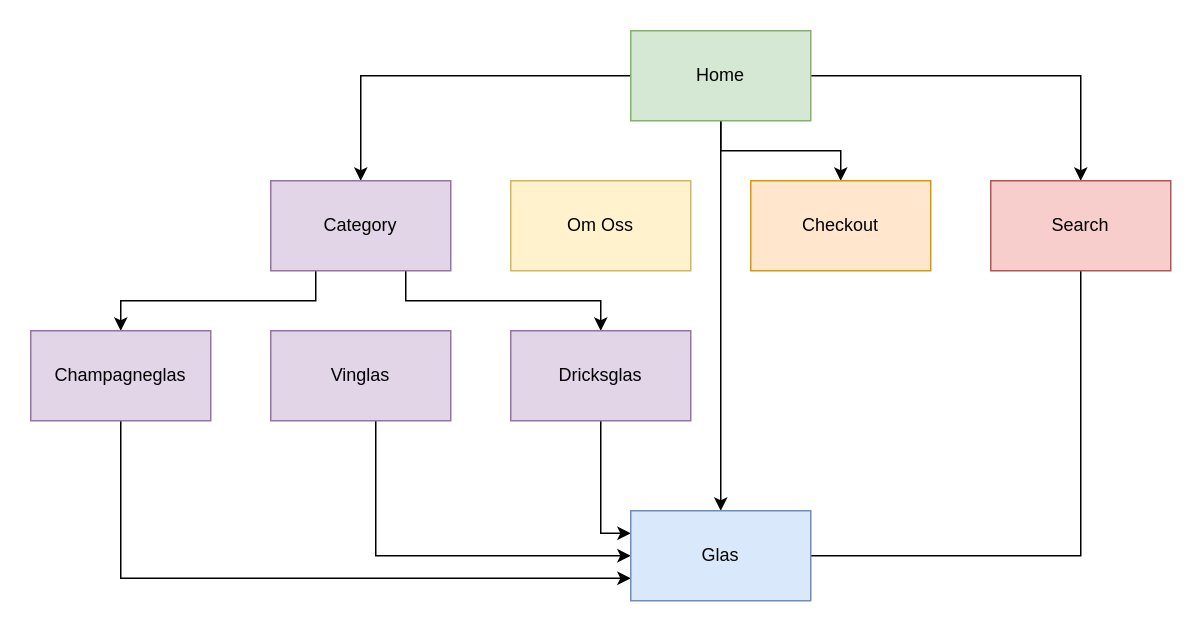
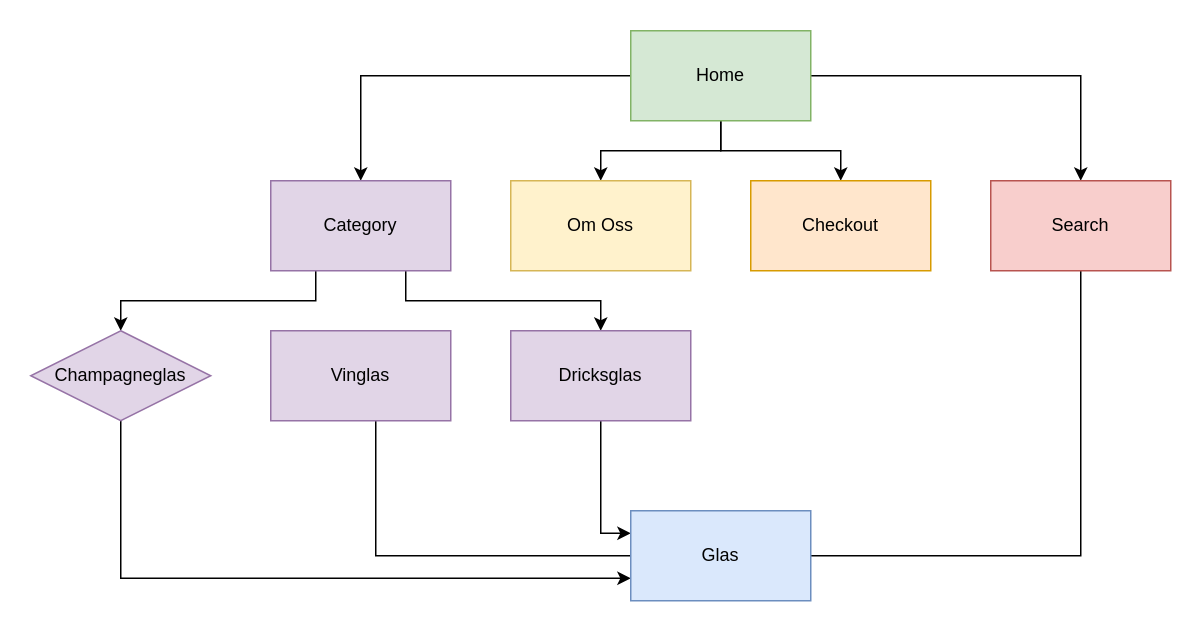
(721, 327) -> (650, 151)
(121, 376) -> (121, 376)
(619, 556) -> (623, 556)
